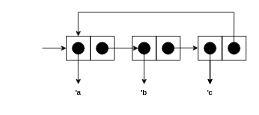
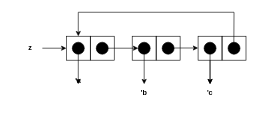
none -> (30, 48)
(78, 93) -> (78, 81)
